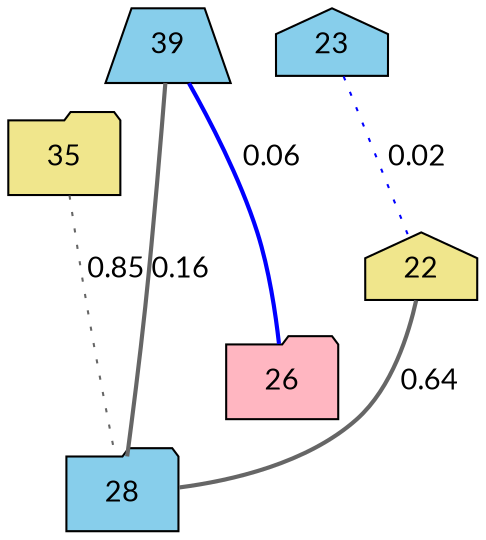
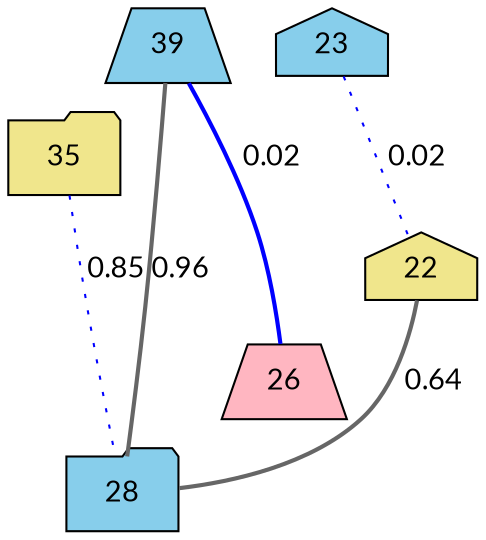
(272, 158) -> (272, 158)
(181, 270) -> (181, 270)
(91, 326) -> (91, 326)
(282, 382) -> (284, 382)
